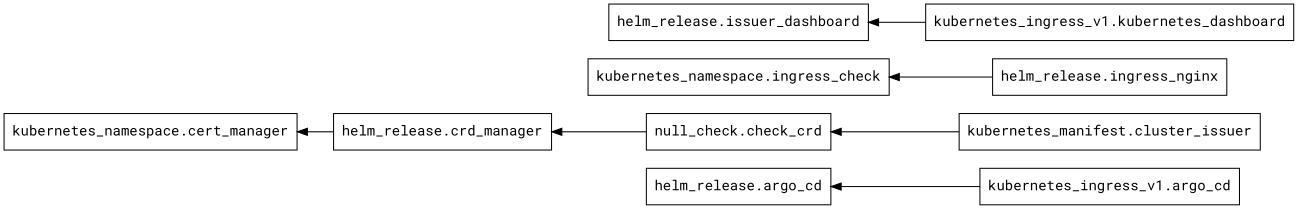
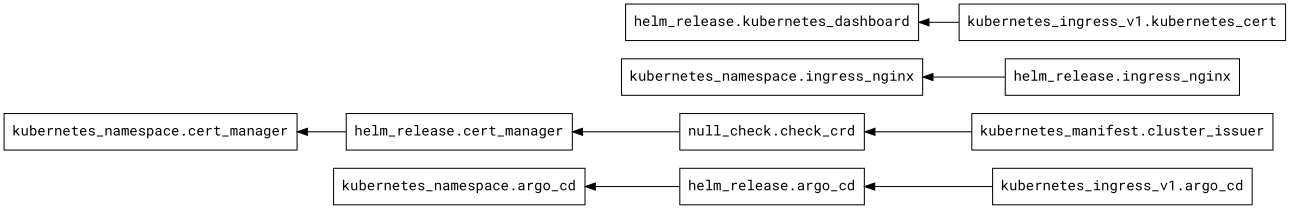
(739, 22) -> (772, 22)
(1110, 22) -> (1122, 22)
(739, 77) -> (772, 77)
(443, 132) -> (459, 132)
none -> (459, 187)
